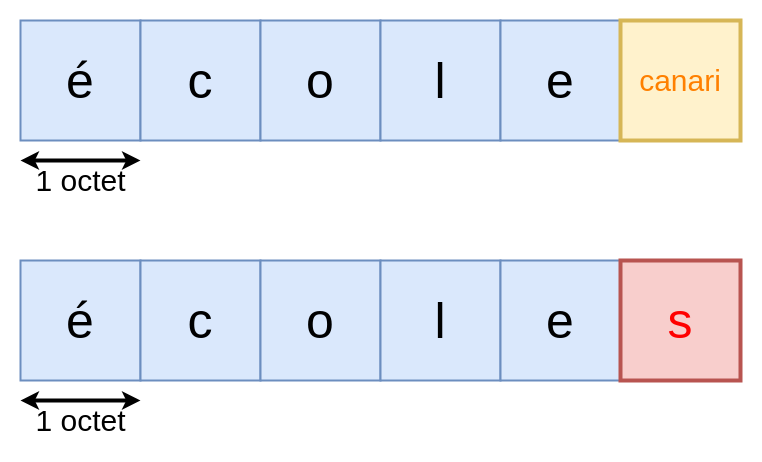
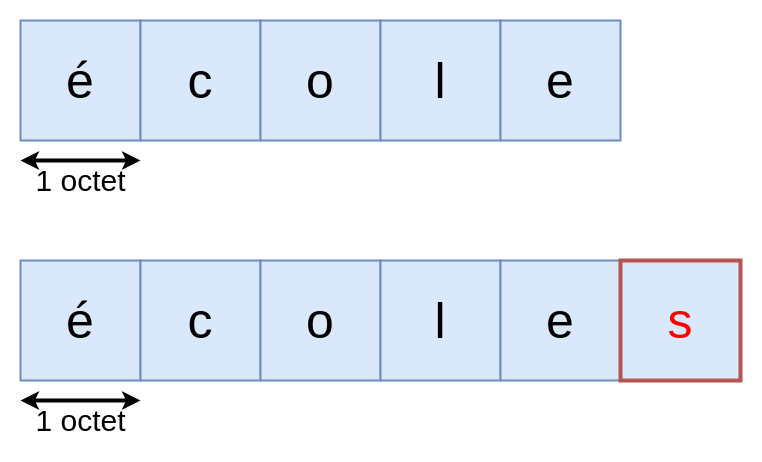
(681, 81) -> none
(681, 321) -> (681, 321)
